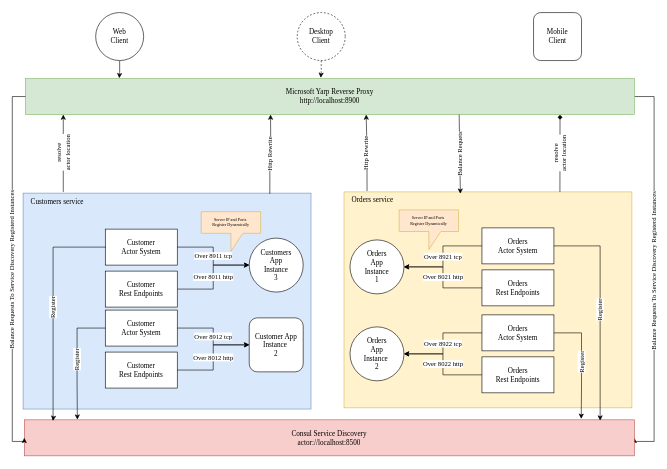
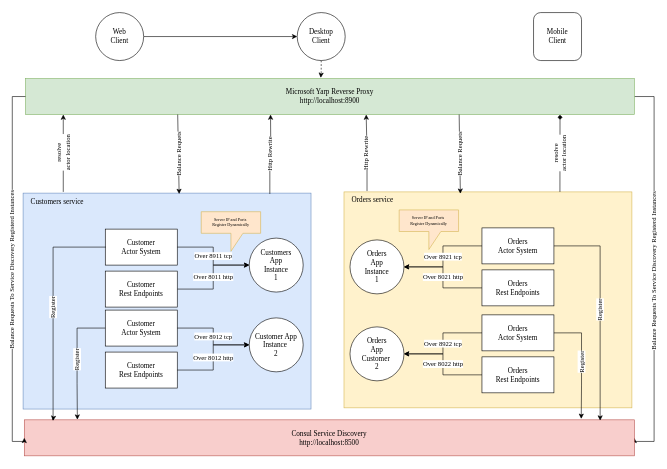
(321, 36) -> (321, 36)
(120, 66) -> (218, 36)
none -> (178, 153)
(276, 265) -> (276, 265)
(276, 345) -> (276, 345)
(377, 354) -> (377, 354)
(329, 438) -> (329, 438)
